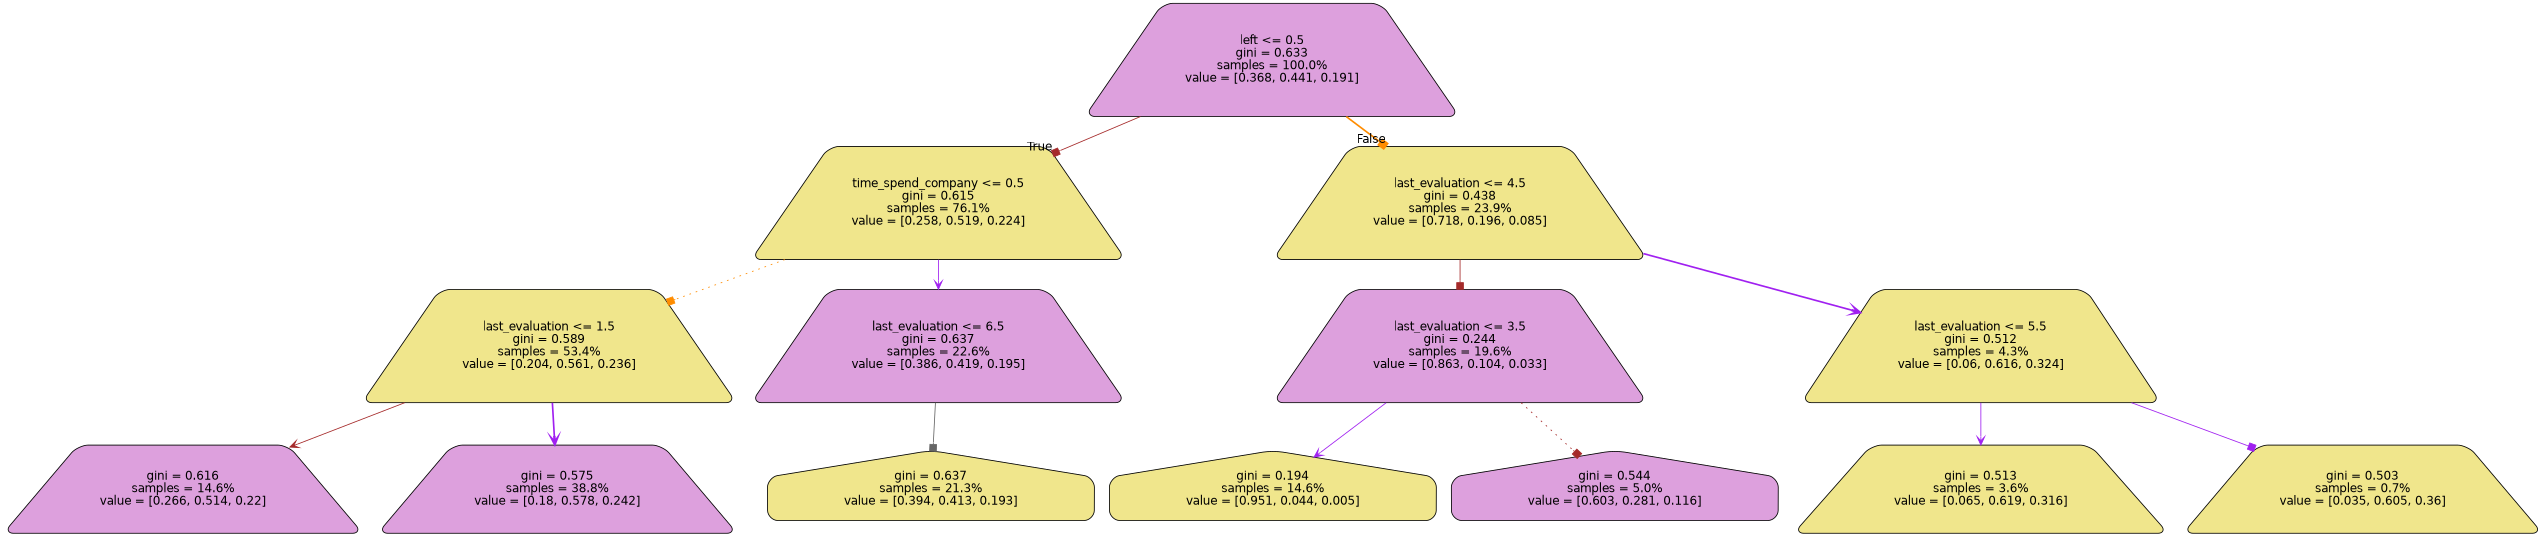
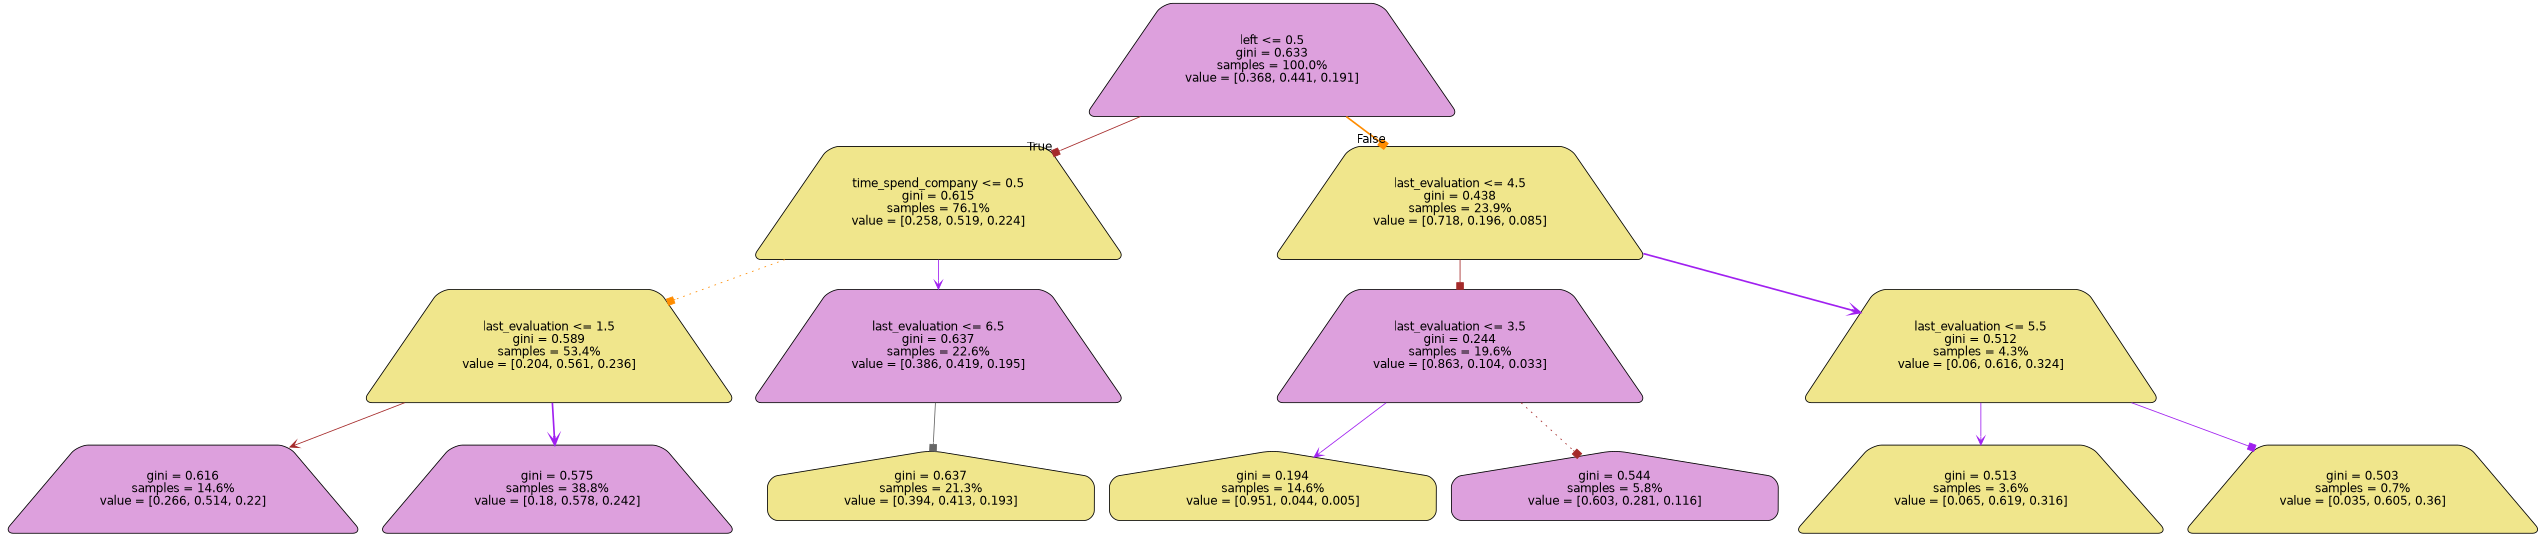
(1615, 489) -> (1615, 489)
